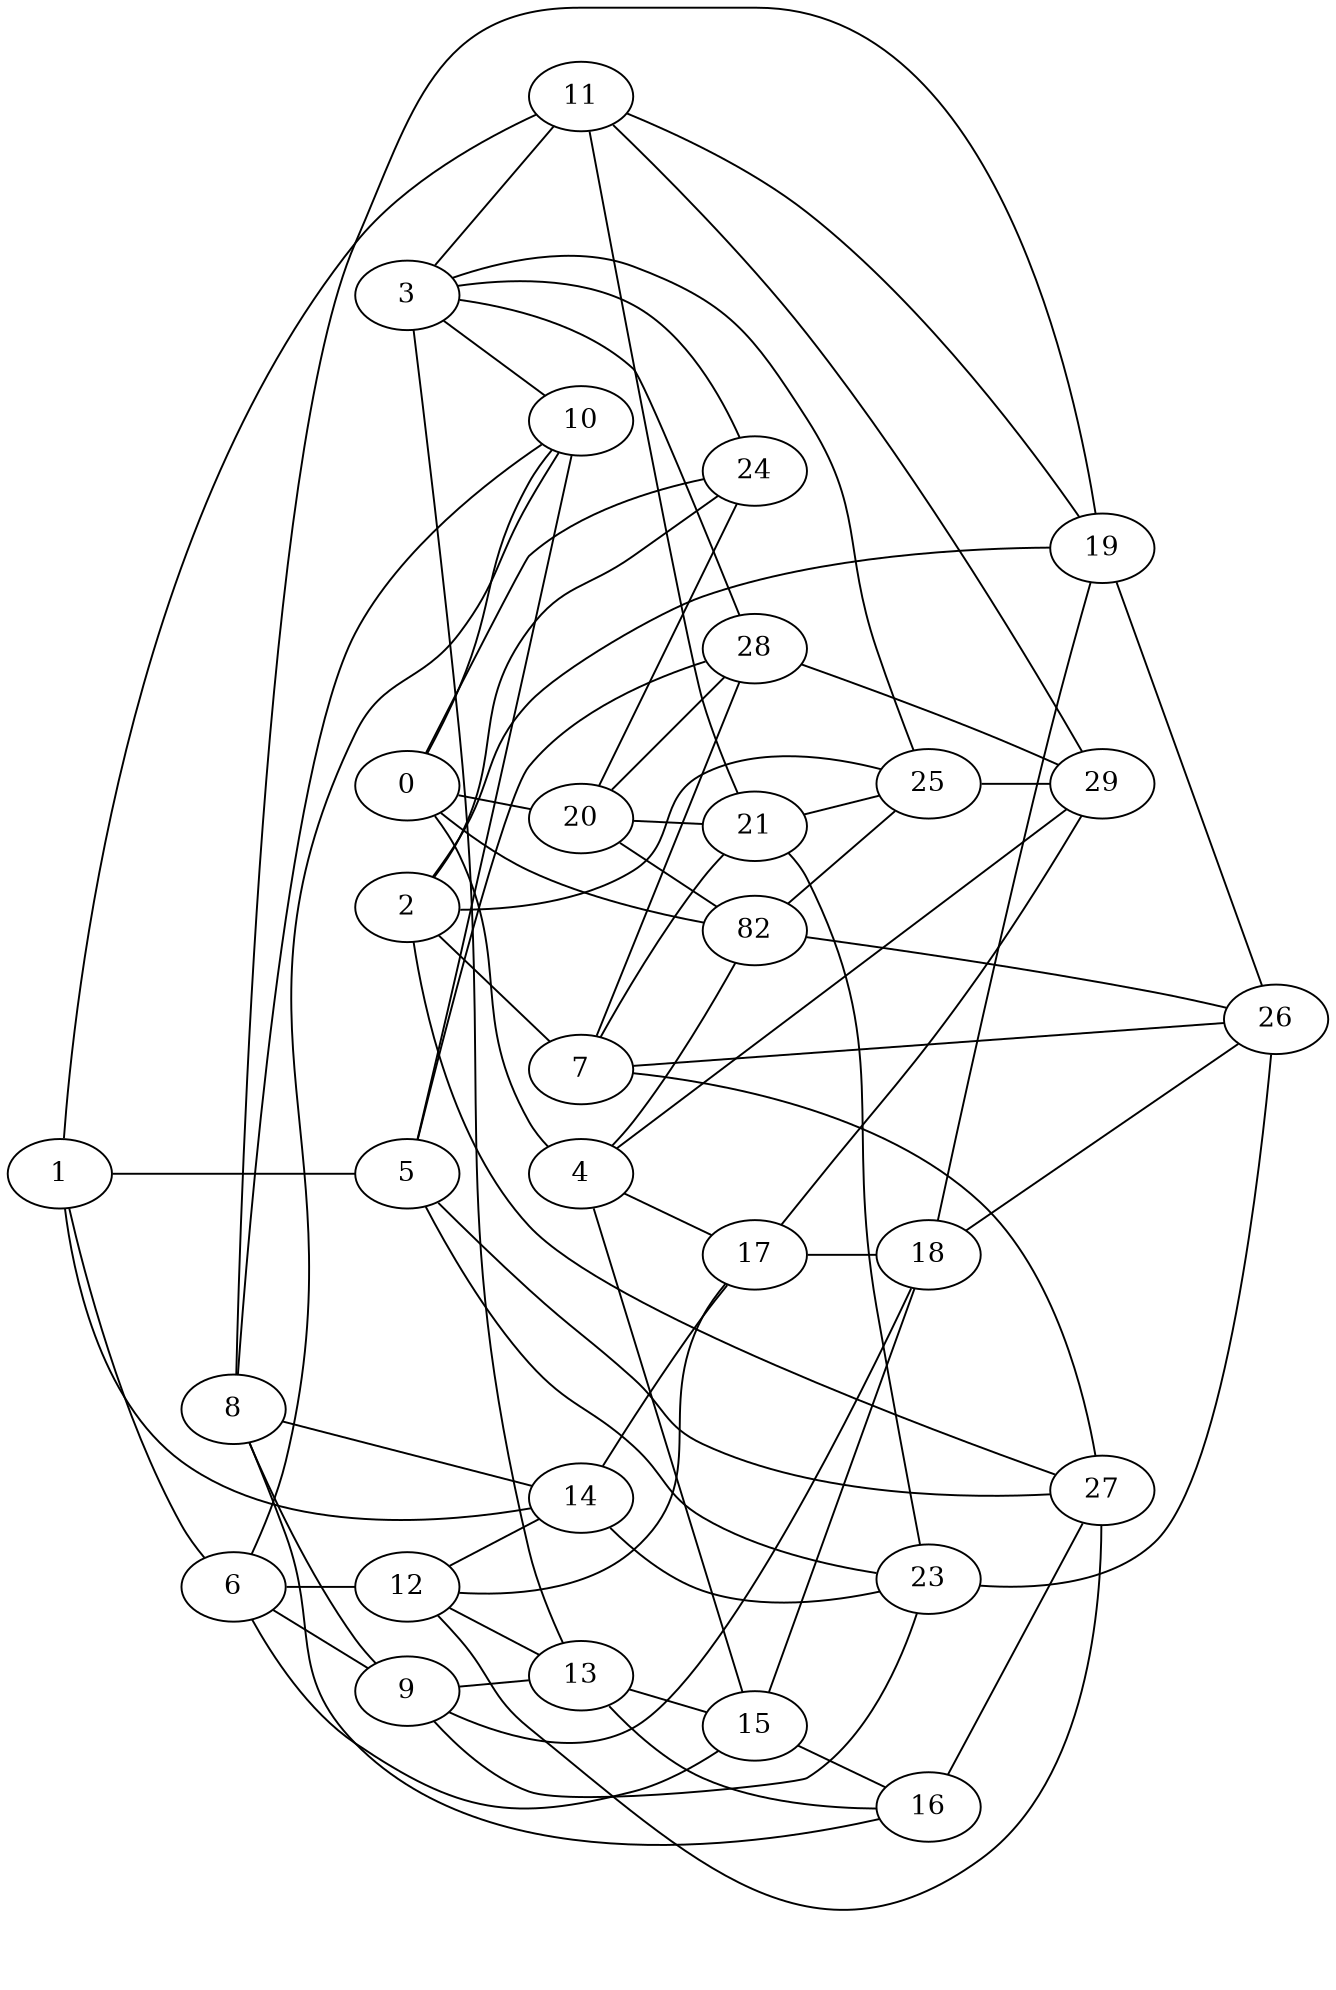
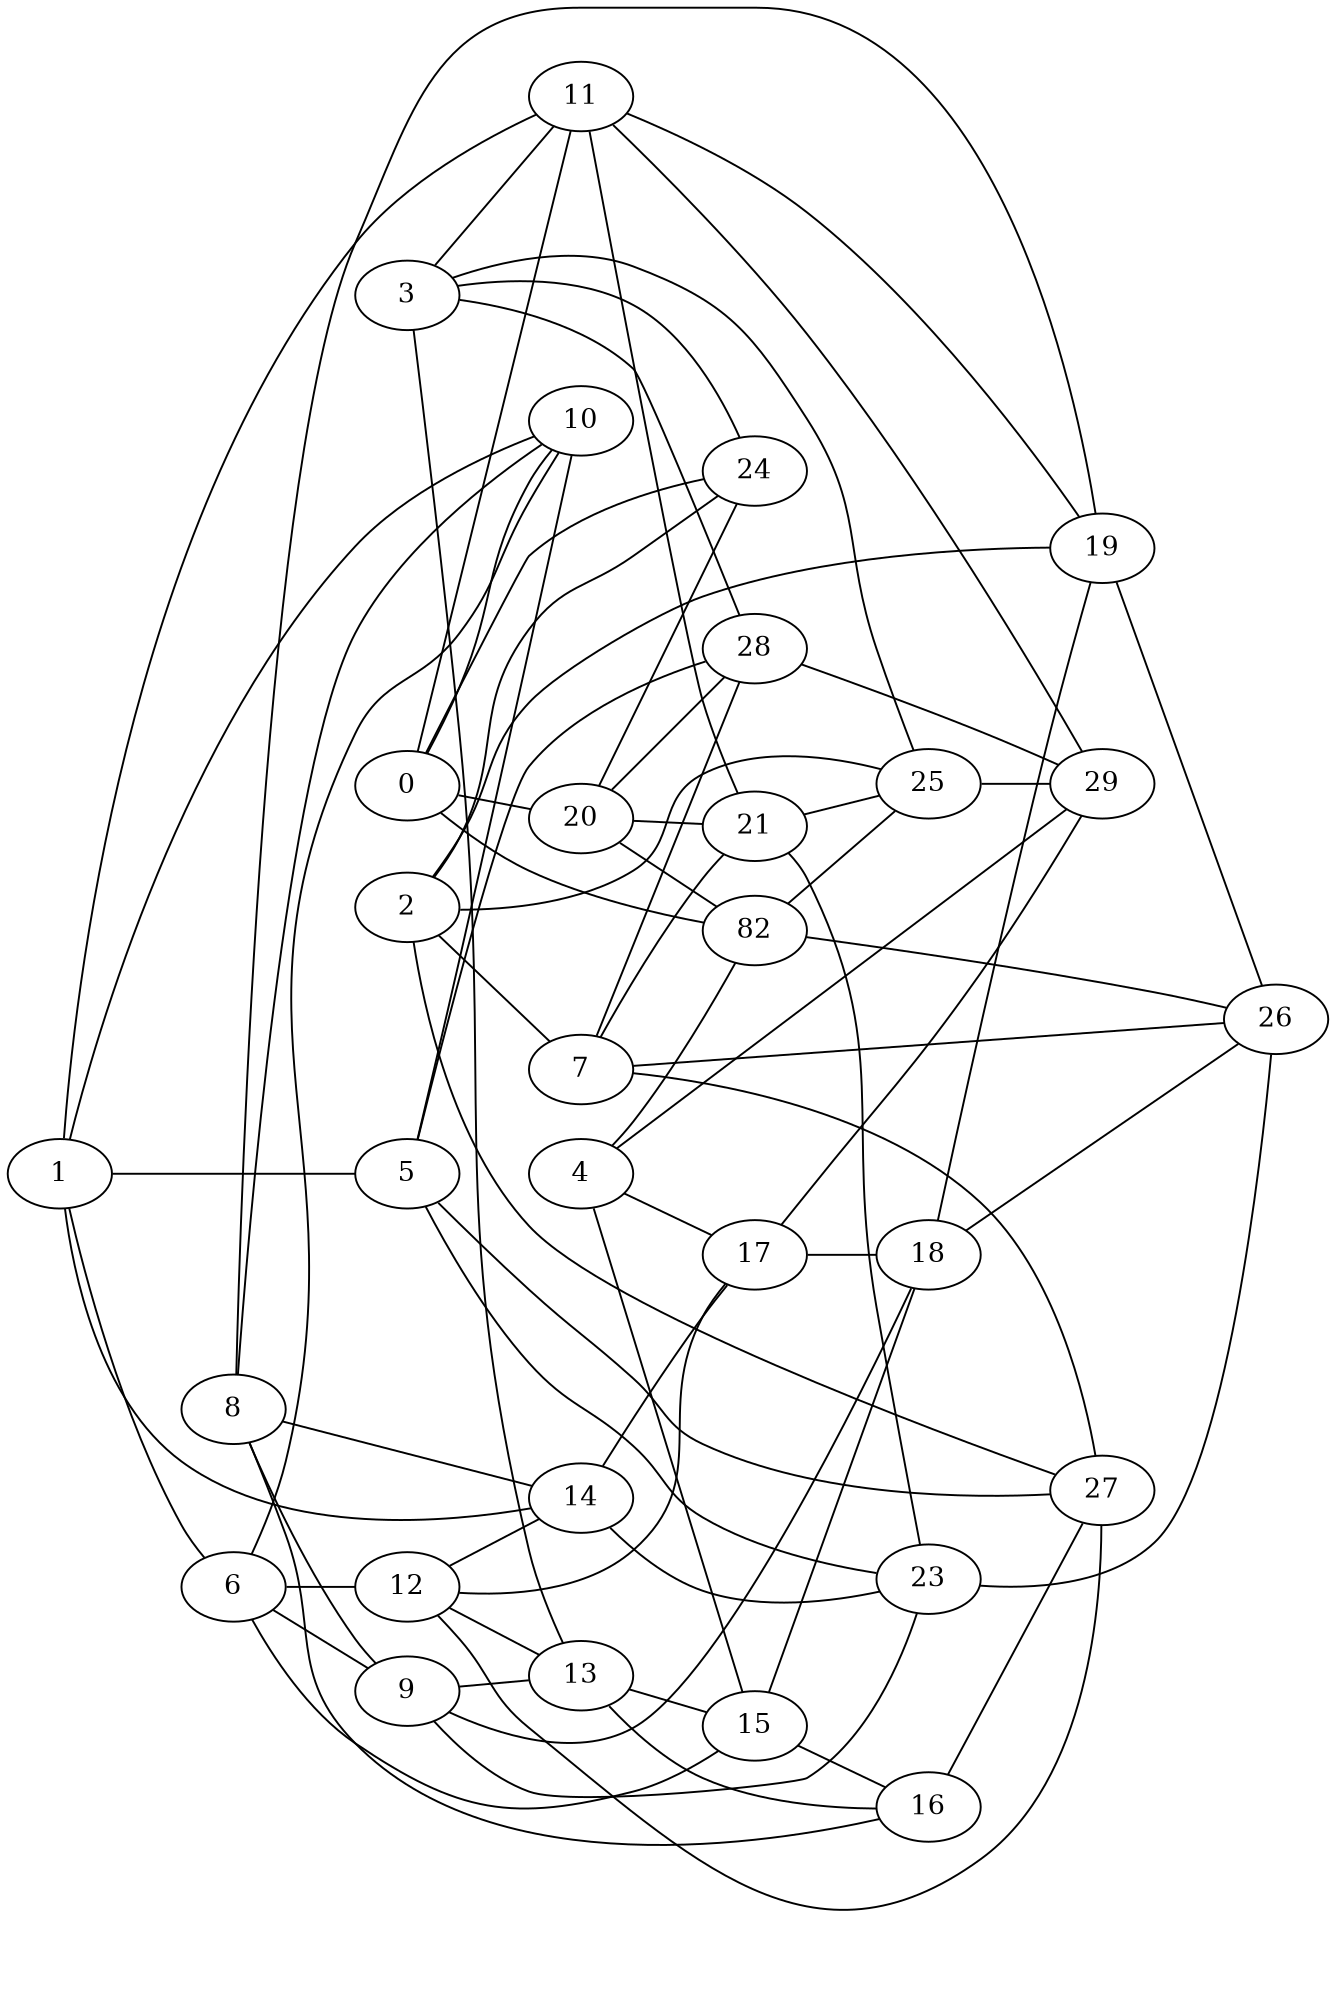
(494, 358) -> (226, 732)
(489, 964) -> (498, 426)
